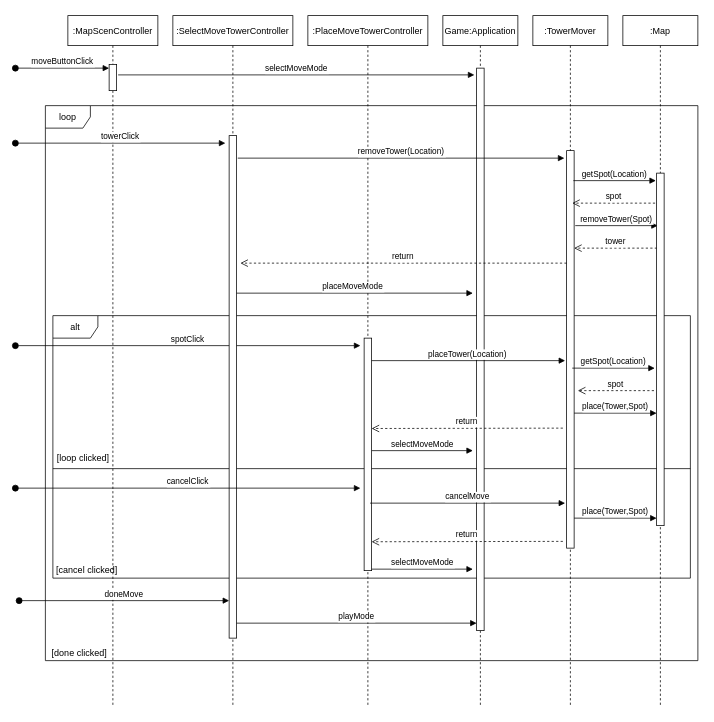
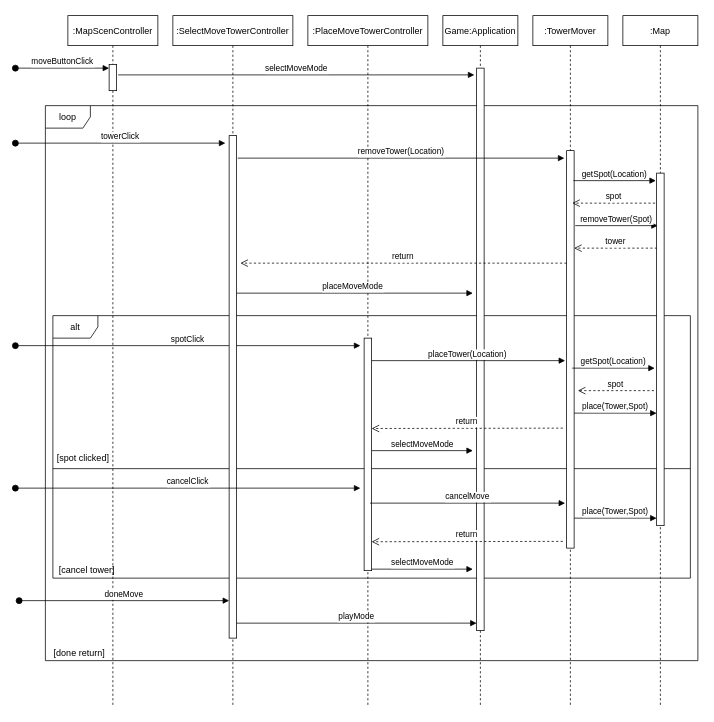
(83, 458) -> (83, 458)
(87, 570) -> (87, 570)
(80, 653) -> (80, 653)
